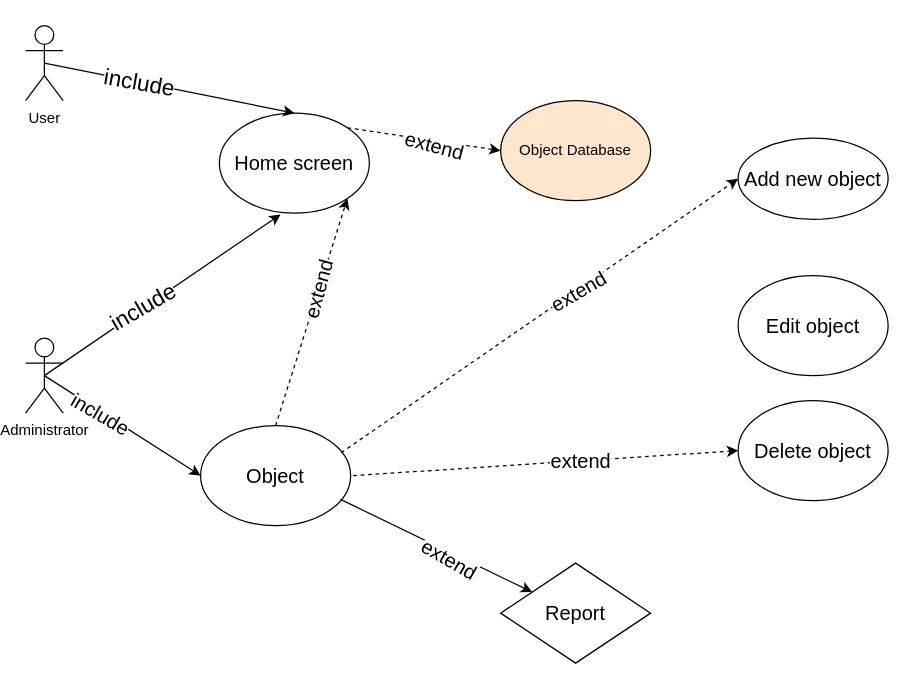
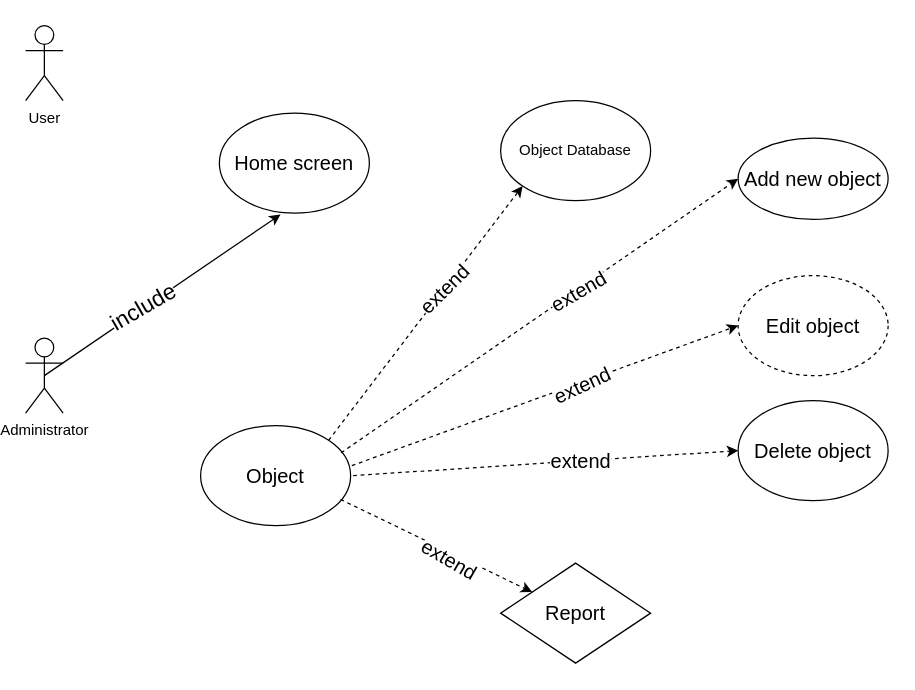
(166, 88) -> none
(397, 135) -> none
(576, 151) -> (576, 151)
(310, 316) -> none
none -> (423, 317)
(813, 326) -> (813, 326)
none -> (541, 397)
(120, 424) -> none
(382, 520) -> (382, 520)
